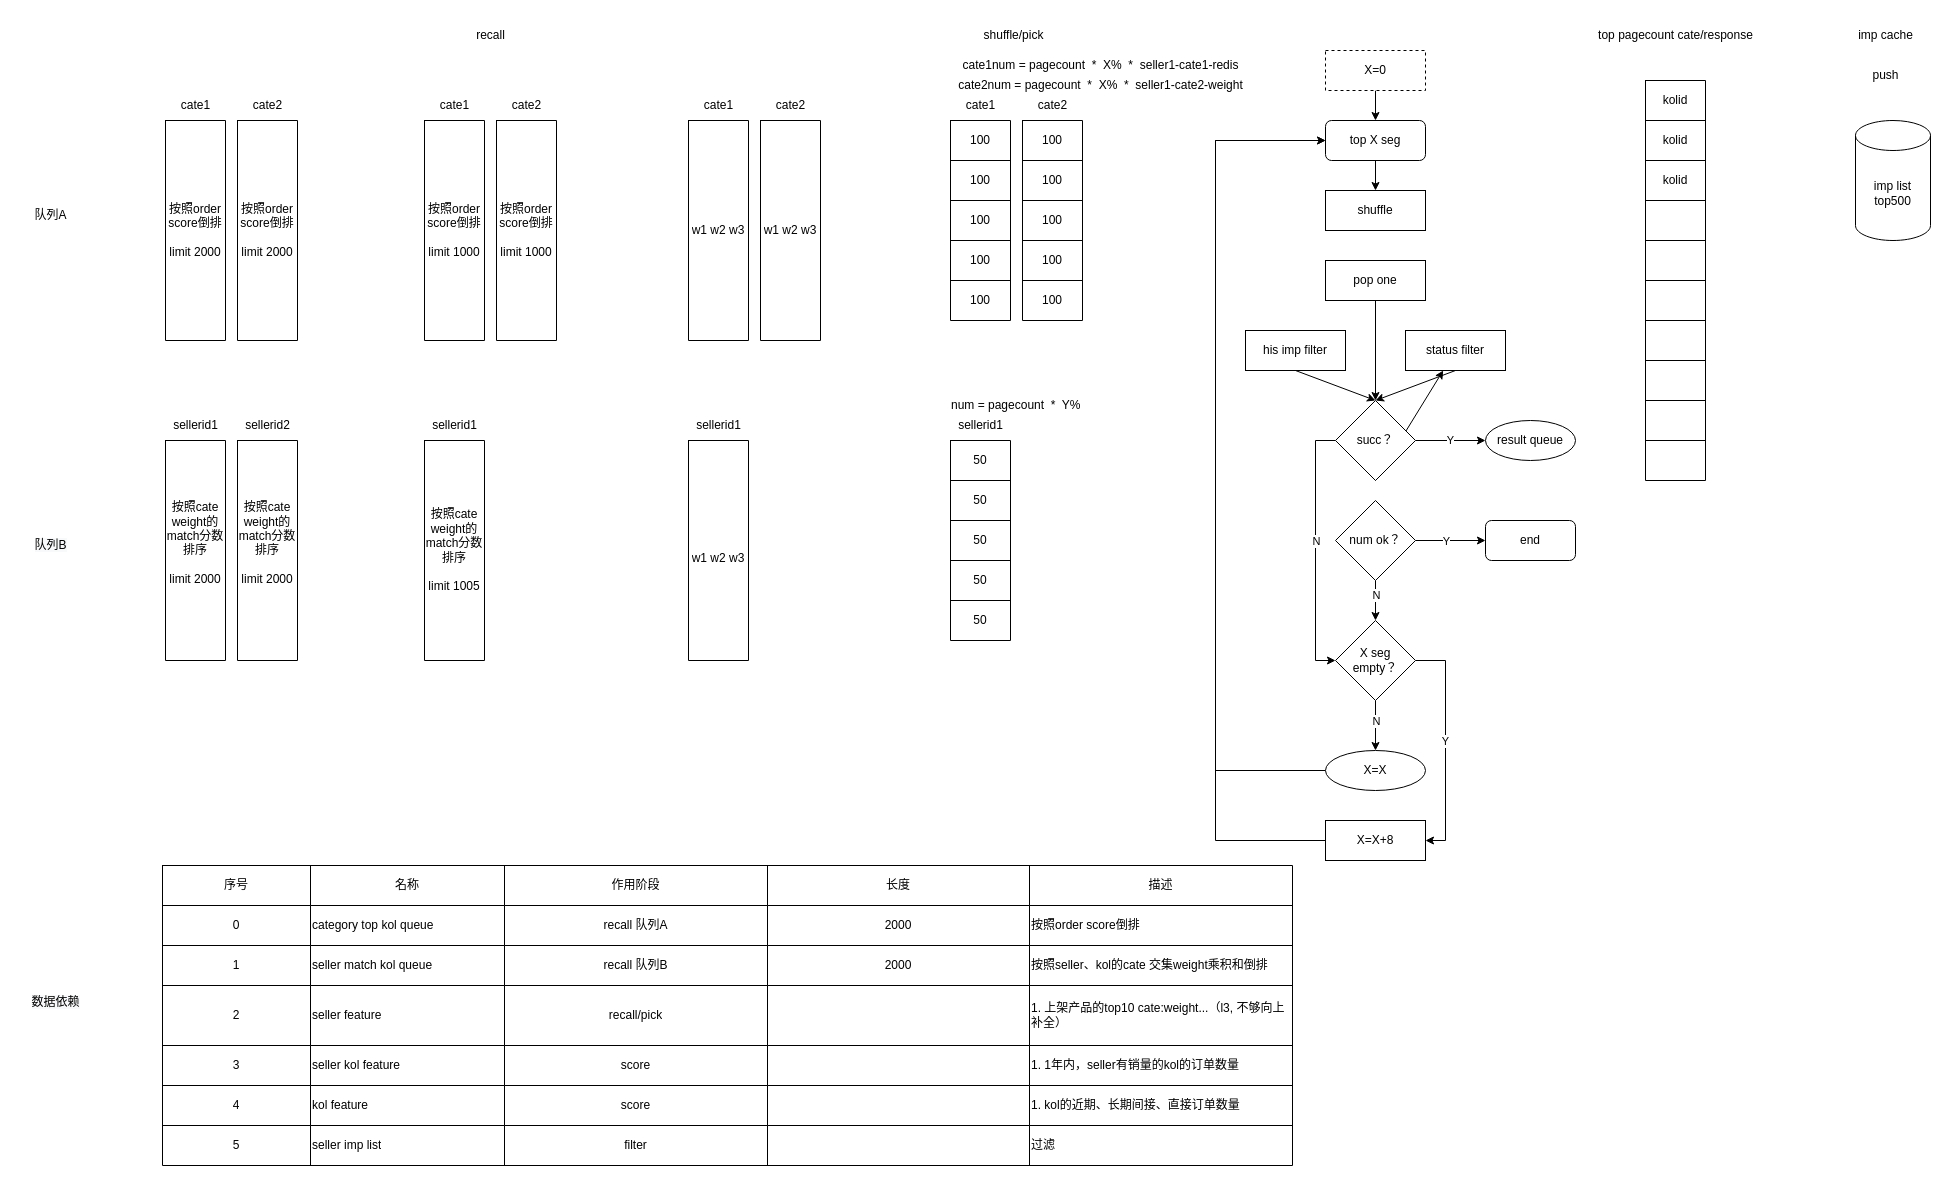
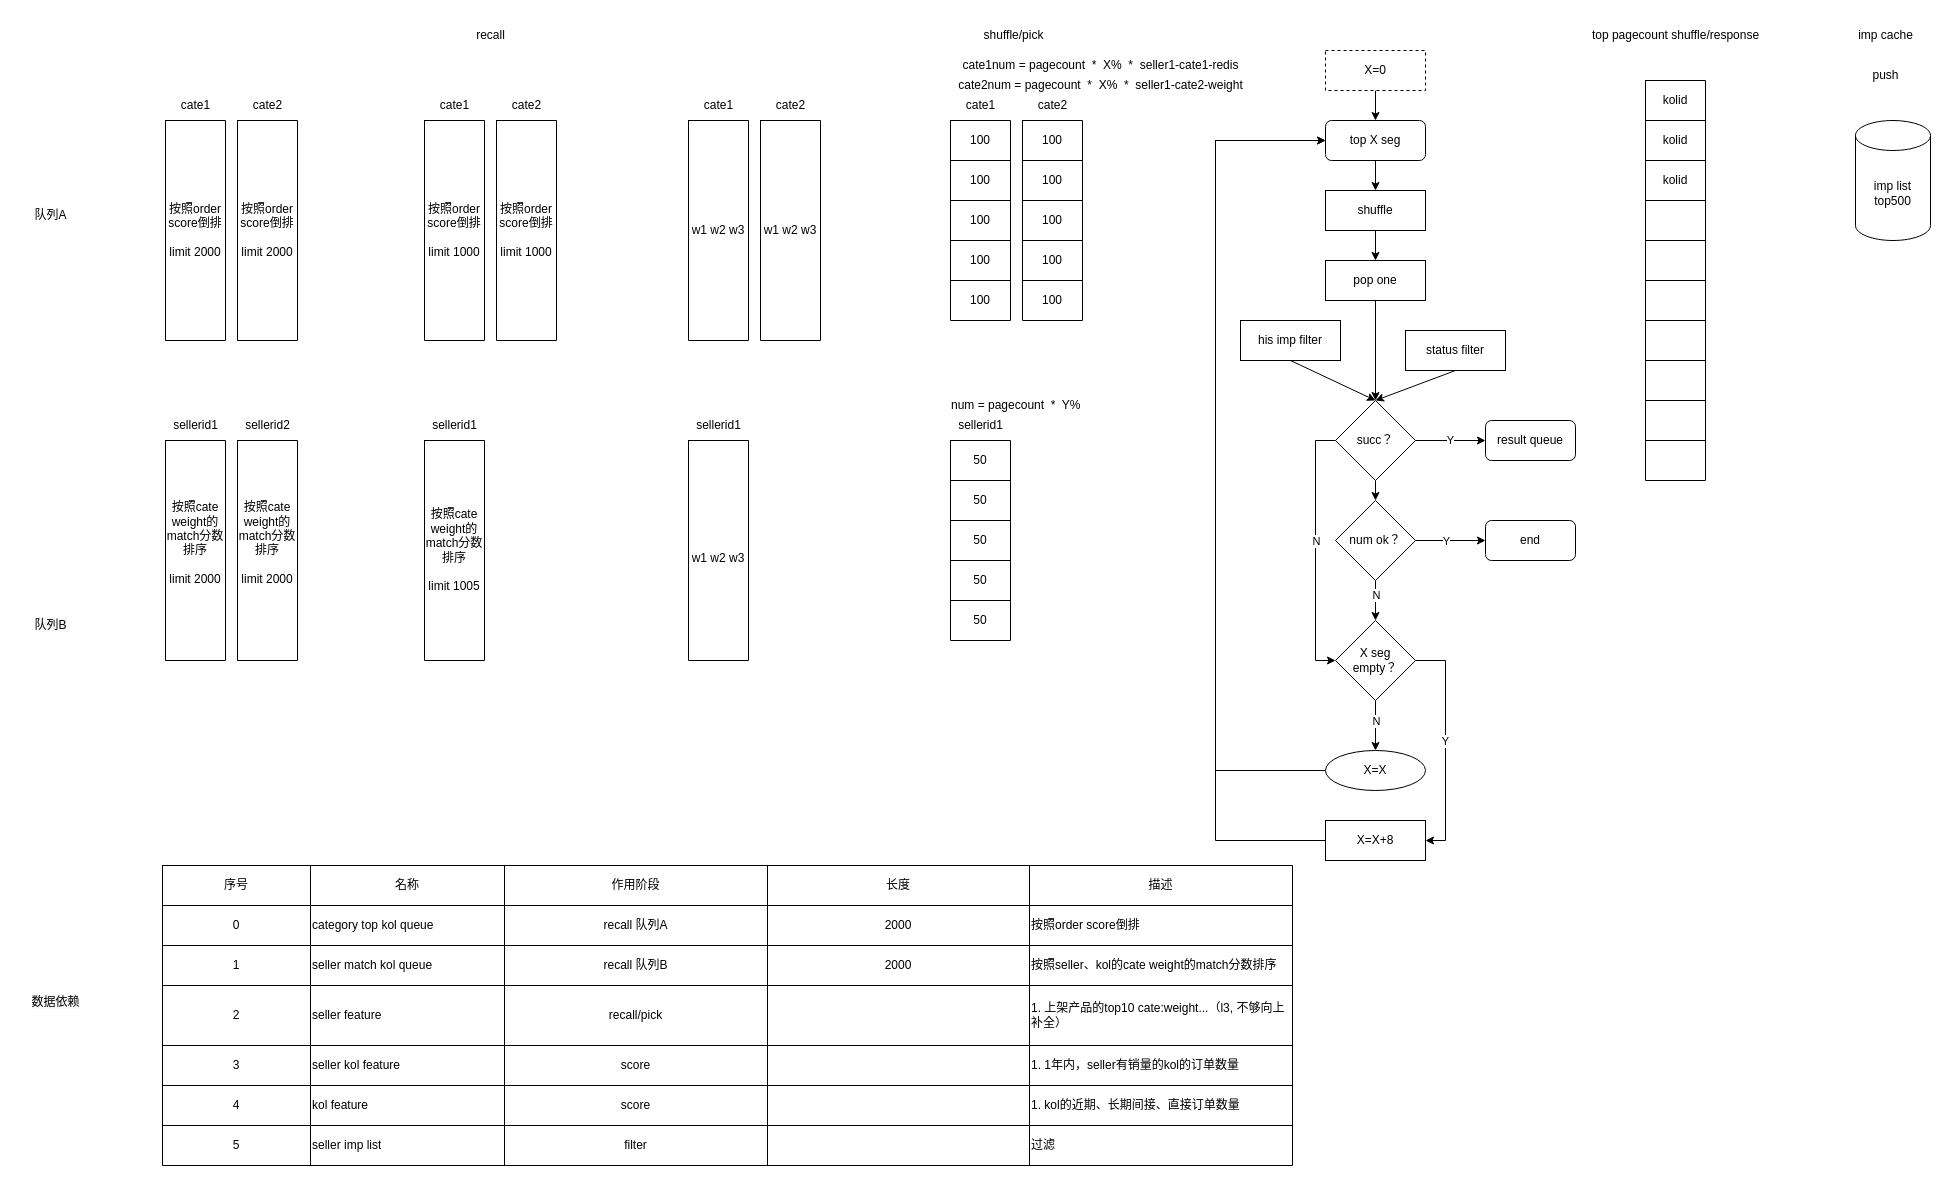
(1676, 36) -> (1676, 36)
none -> (1376, 242)
(1296, 351) -> (1291, 341)
(1422, 405) -> (1376, 487)
(1531, 441) -> (1531, 441)
(51, 546) -> (51, 626)
(1157, 966) -> (1162, 966)
